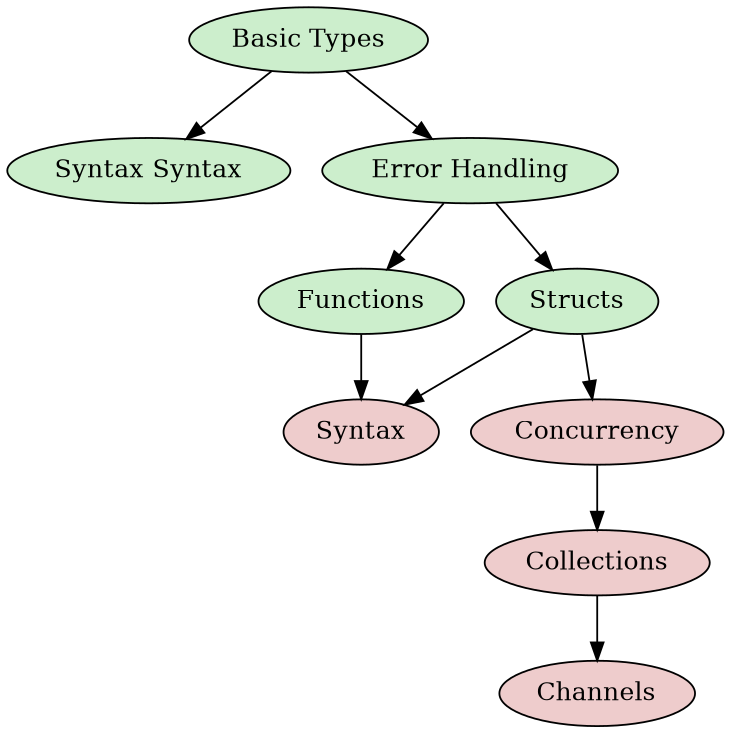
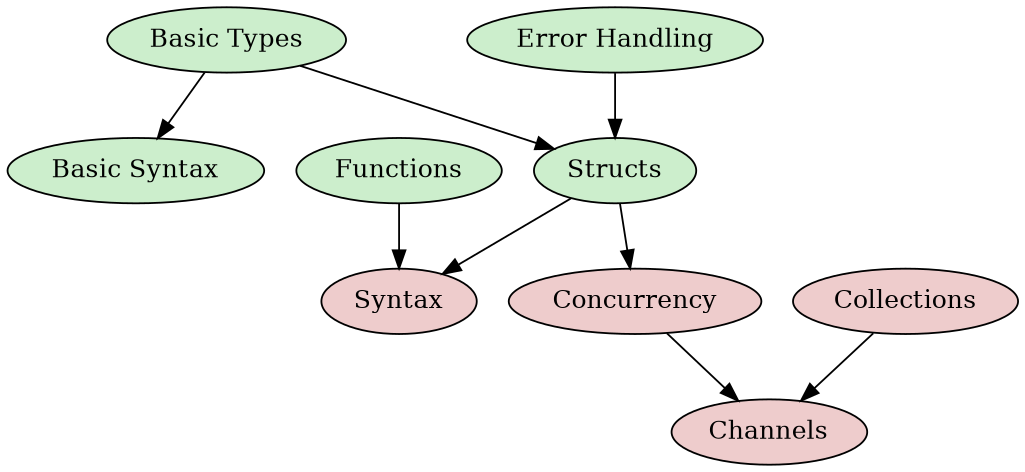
(382, 99) -> (418, 104)
(149, 171) -> (136, 171)
(421, 229) -> none
(597, 488) -> (696, 361)
